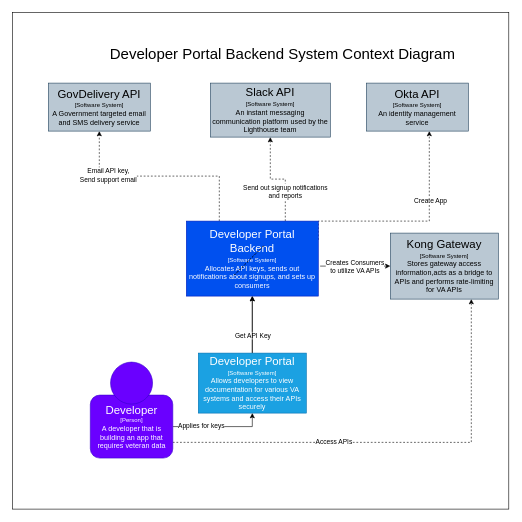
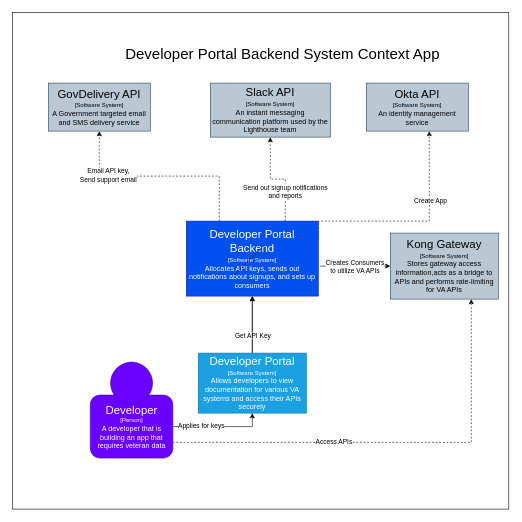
(283, 53) -> (283, 53)
